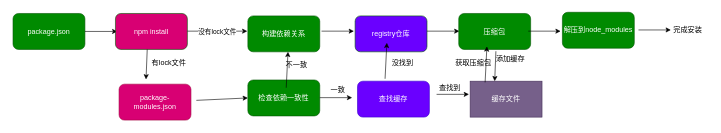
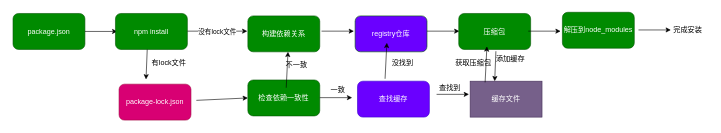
(151, 32) -> (151, 32)
(155, 102) -> (155, 102)
